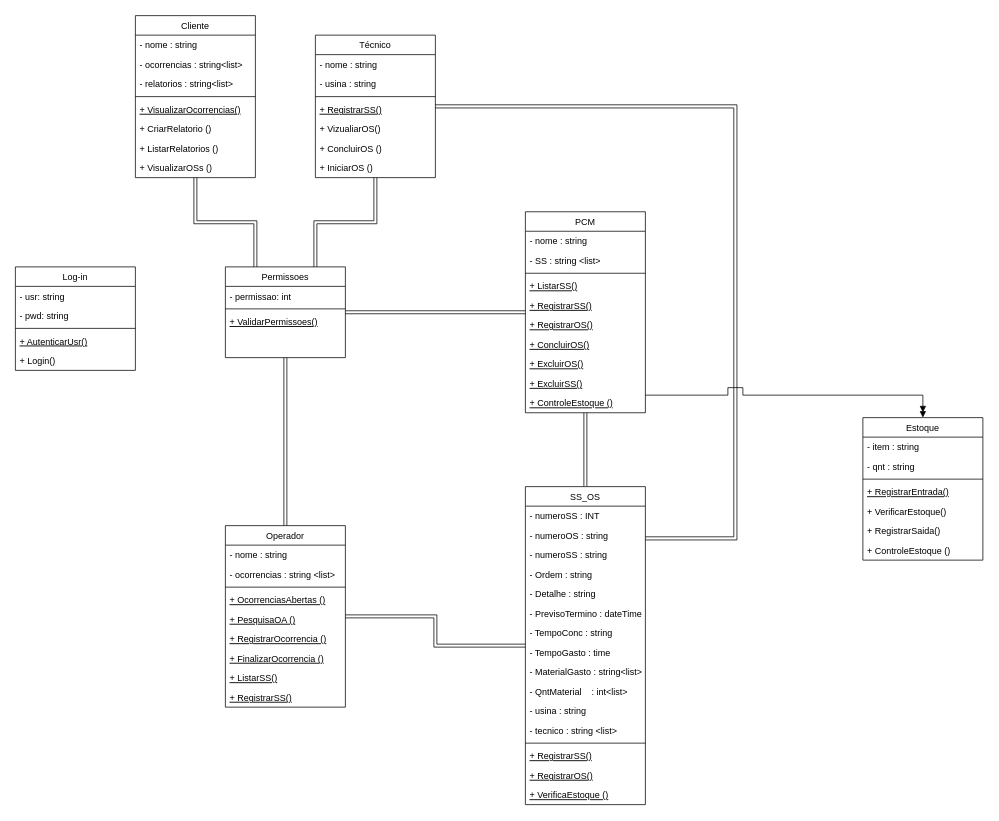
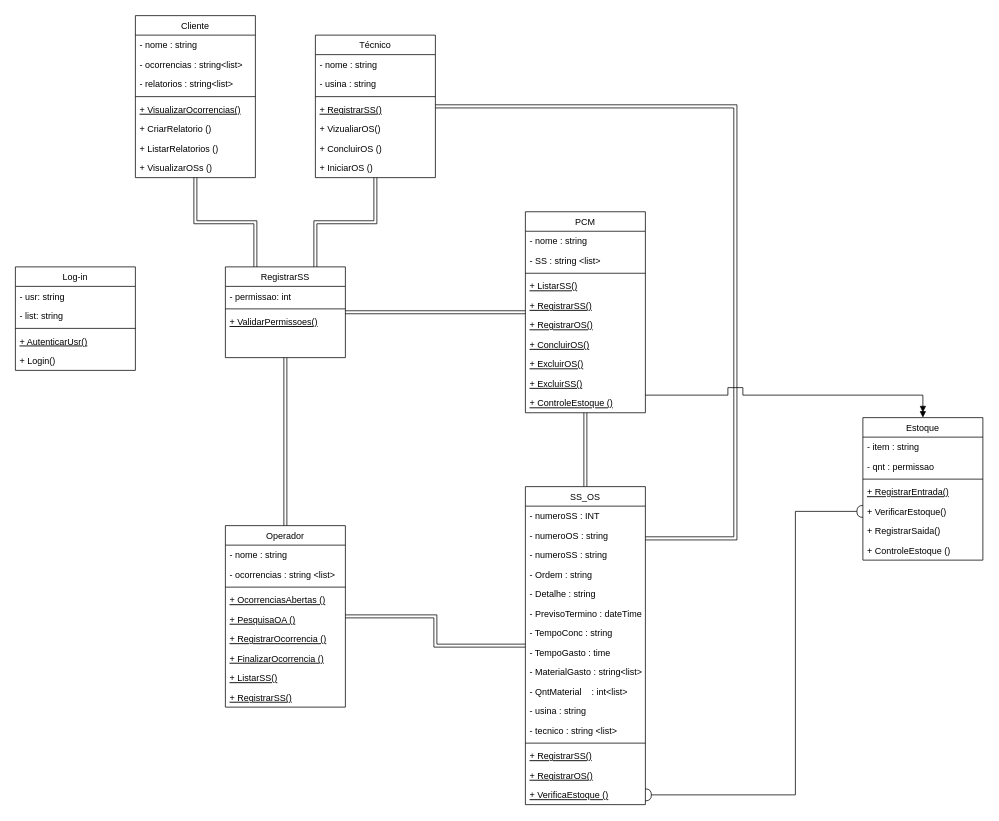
(285, 277) -> (285, 277)
(48, 316) -> (48, 316)
(896, 467) -> (904, 467)
none -> (795, 694)
